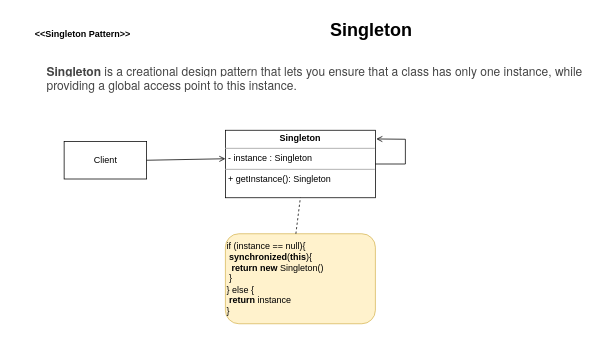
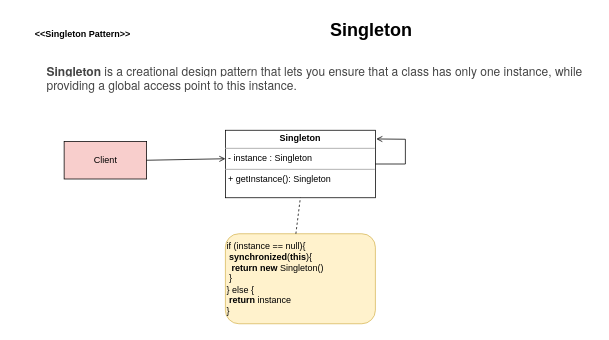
(105, 160) -> (105, 160)
